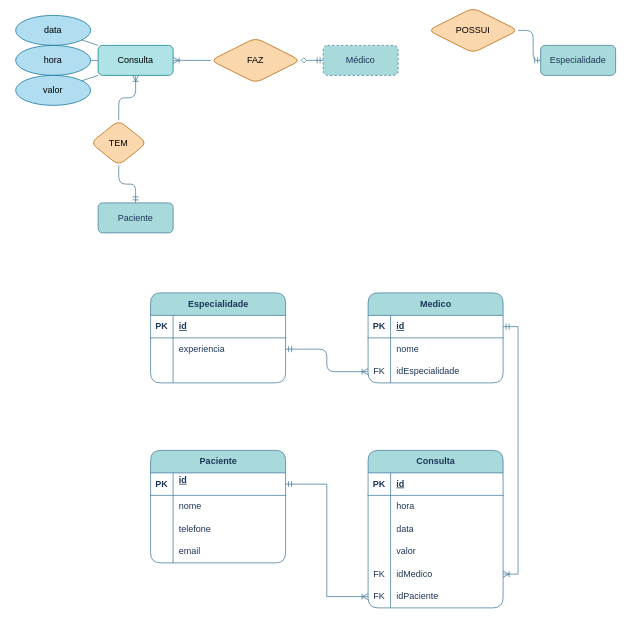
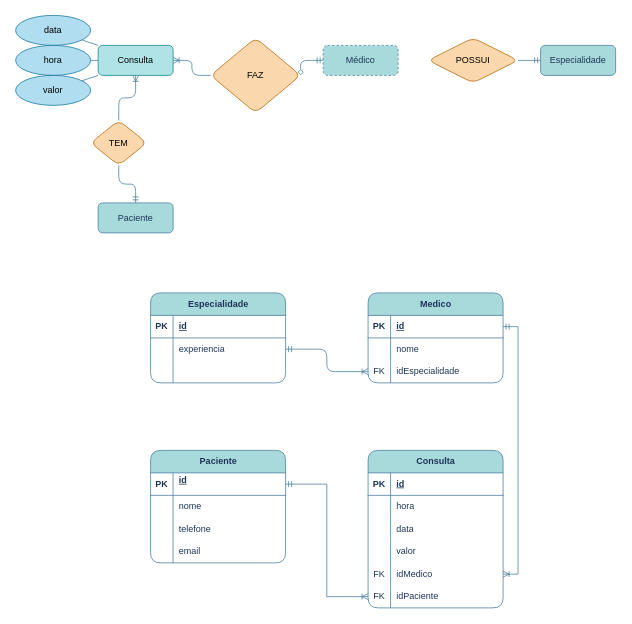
(473, 30) -> (473, 60)
(255, 60) -> (255, 75)
